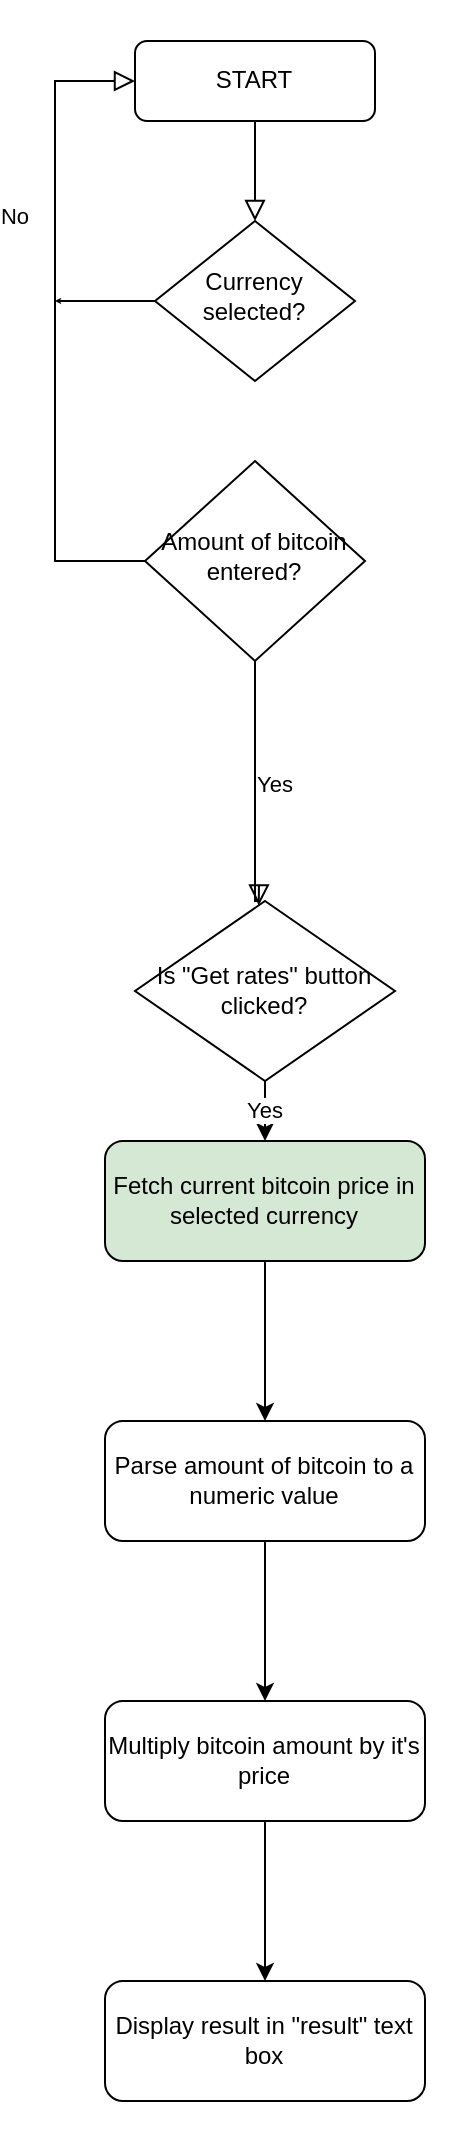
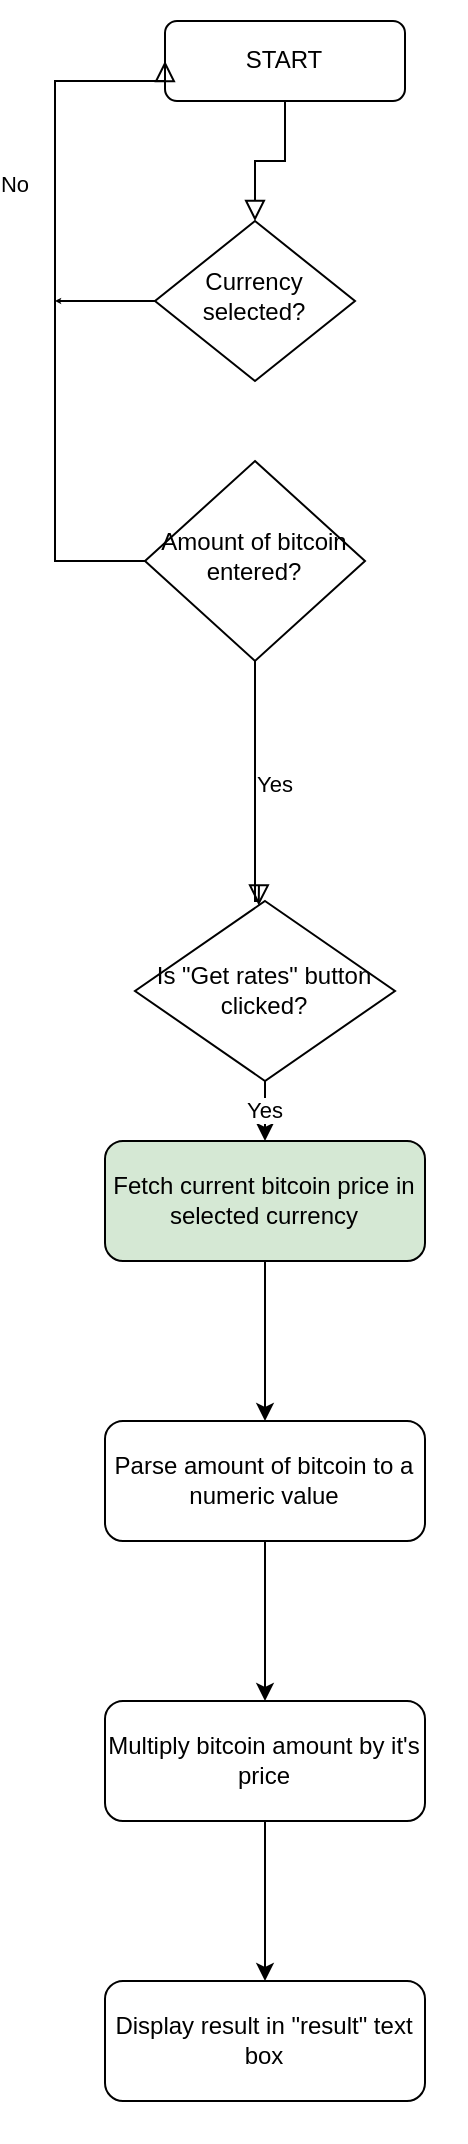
(255, 81) -> (285, 61)
